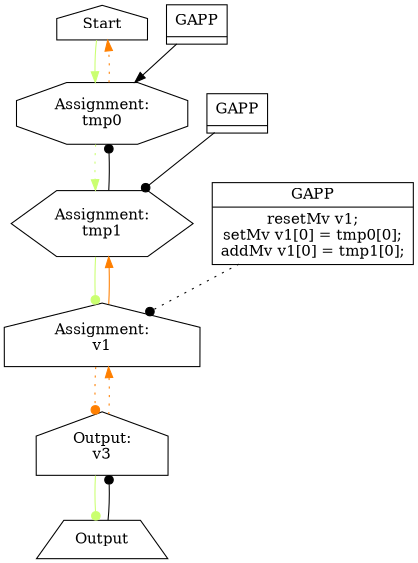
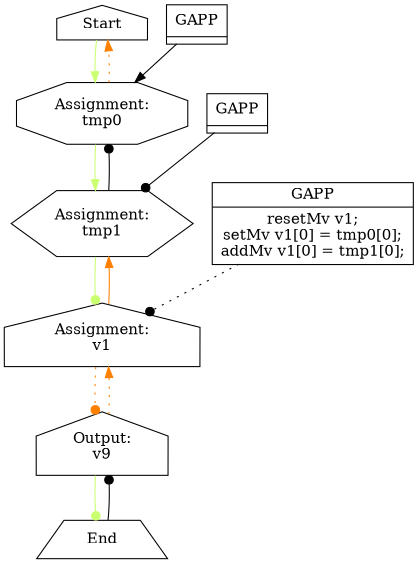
(95, 162) -> (95, 162)
(102, 447) -> (102, 447)
(102, 539) -> (102, 539)
